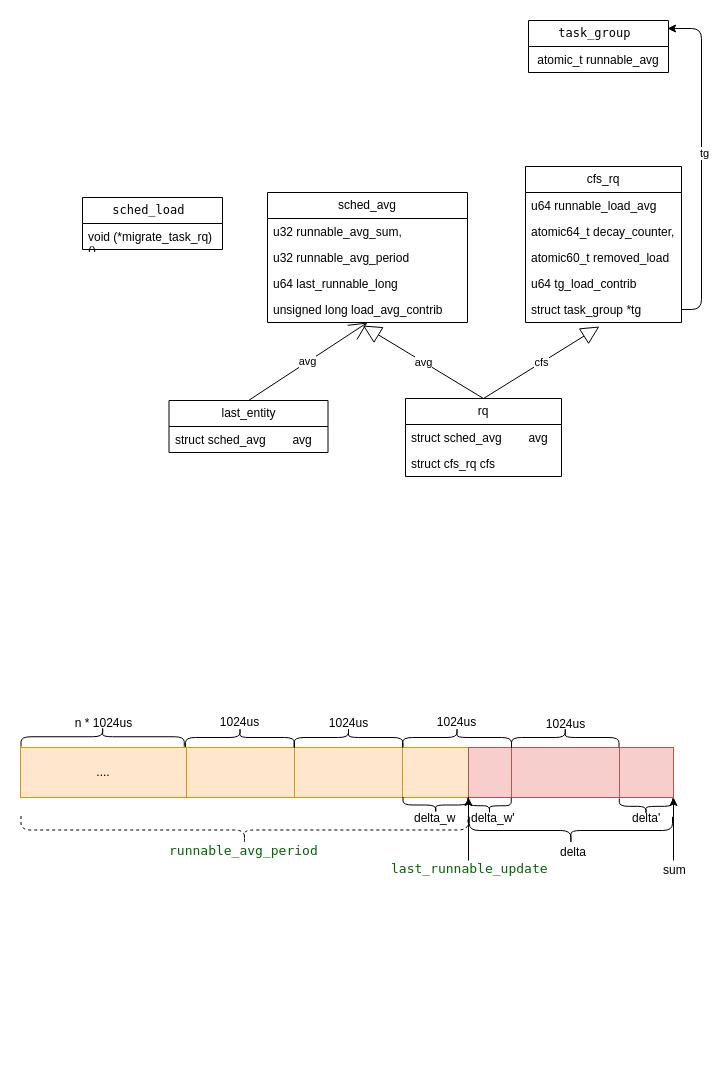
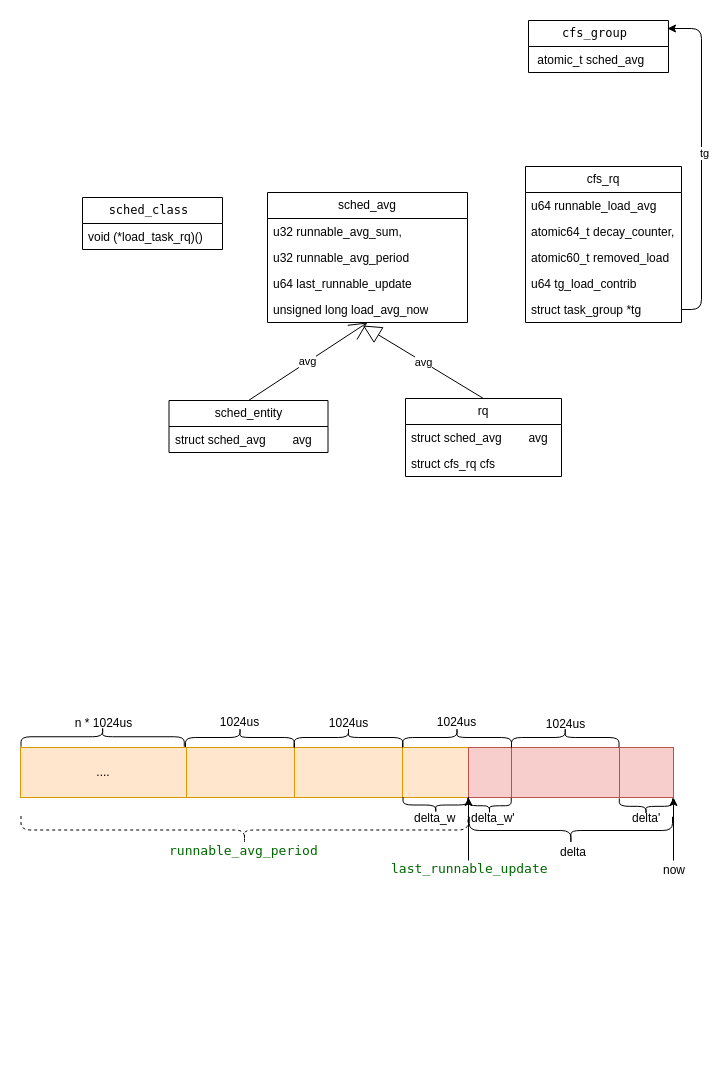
(599, 34) -> (599, 34)
(600, 68) -> (592, 61)
(153, 211) -> (153, 211)
(154, 245) -> (154, 245)
(341, 285) -> (349, 285)
(365, 311) -> (353, 311)
(535, 366) -> none
(249, 414) -> (249, 414)
(674, 871) -> (674, 871)
